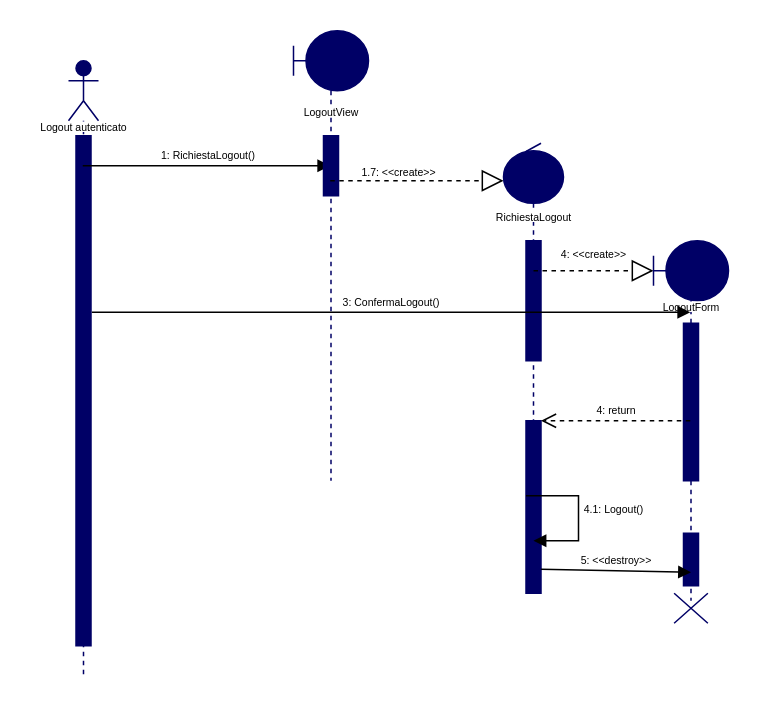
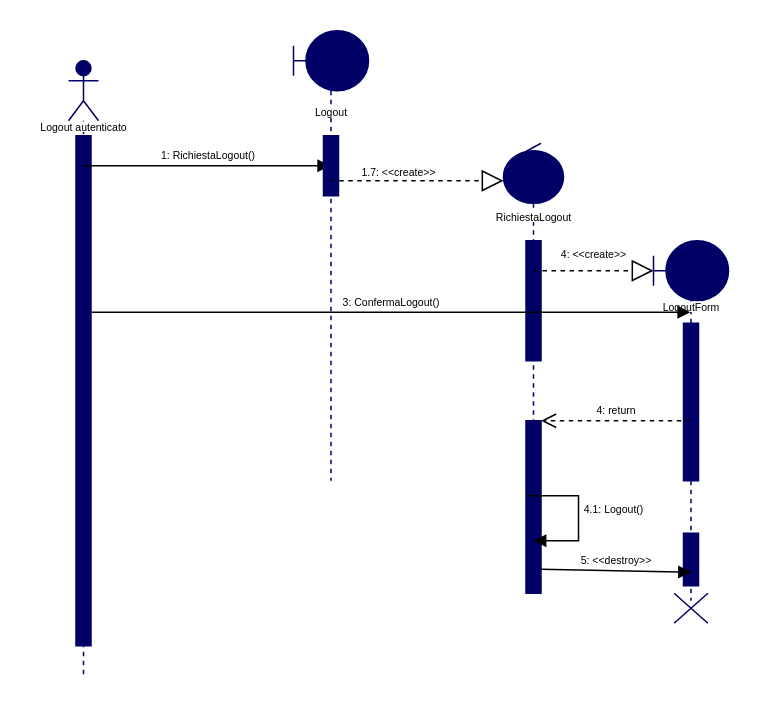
(332, 113) -> (332, 113)
